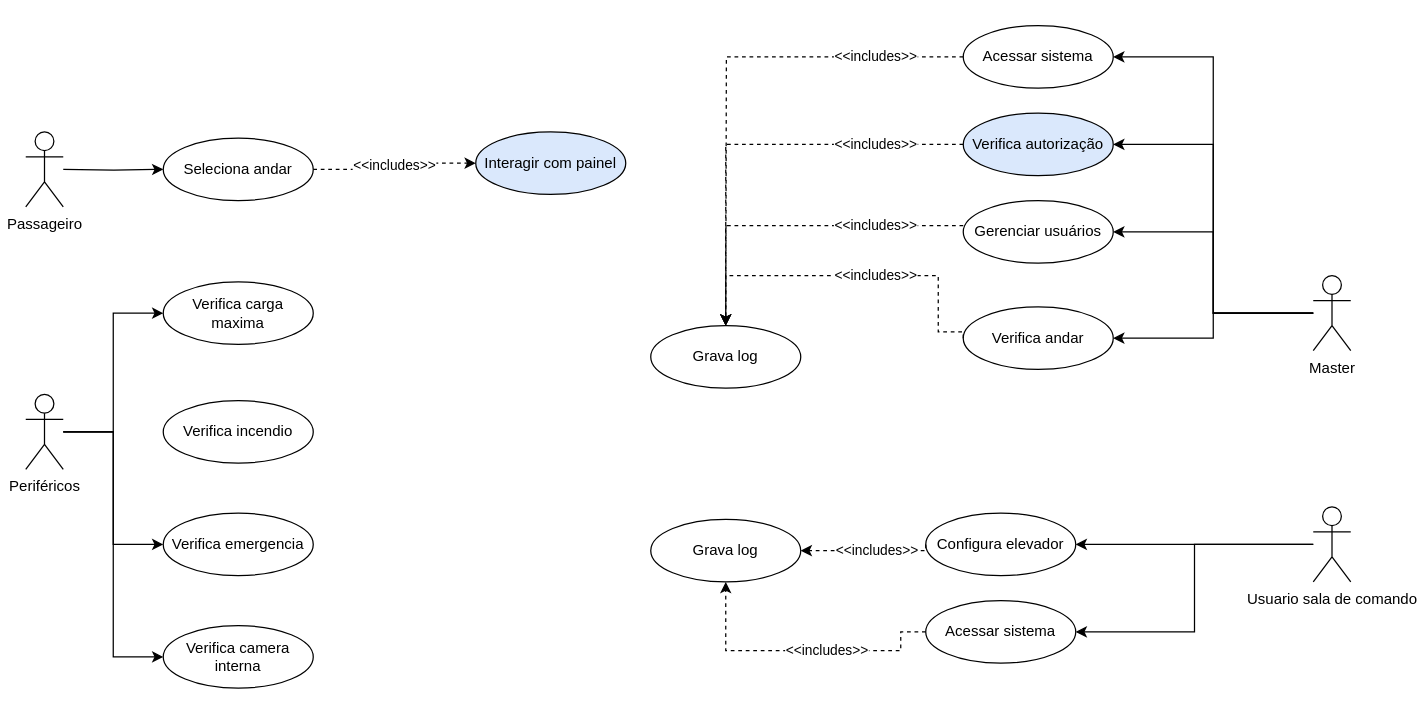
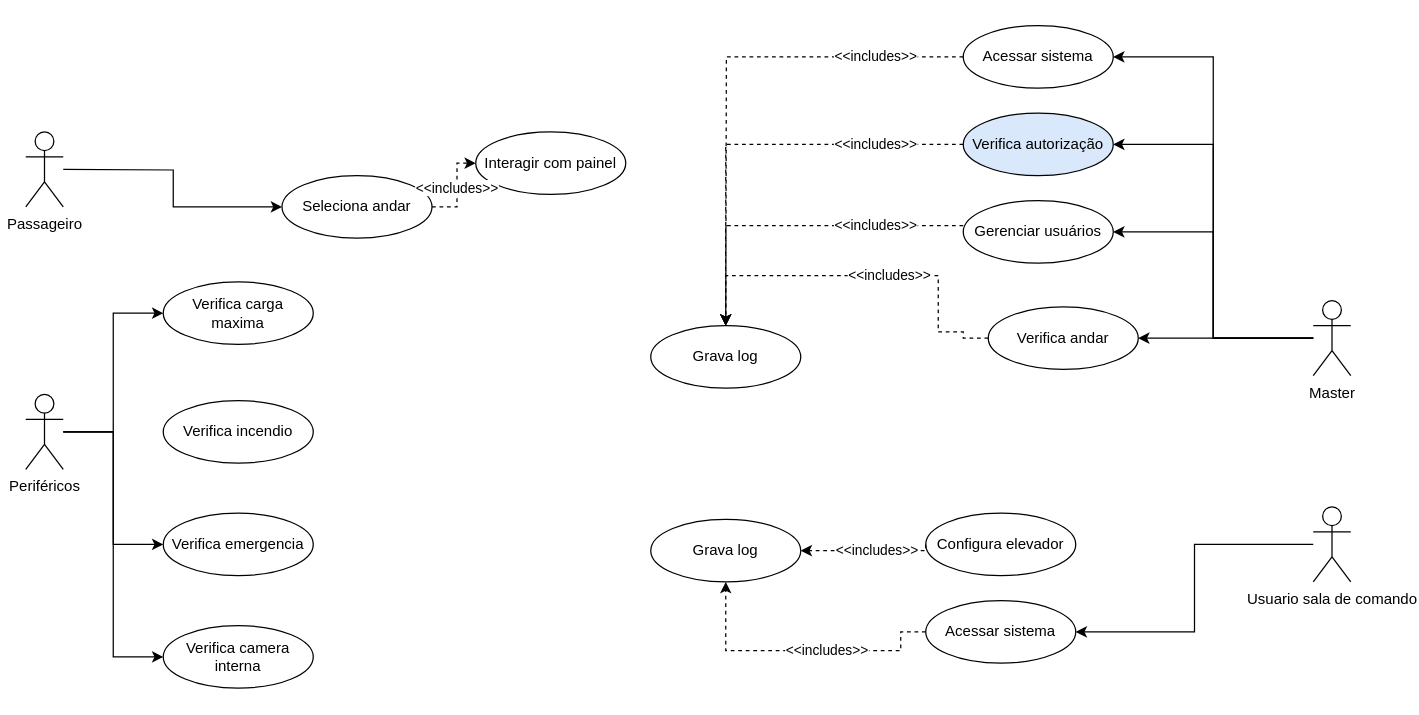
(551, 163) -> (551, 163)
(238, 169) -> (357, 207)
(1332, 313) -> (1332, 338)
(1038, 338) -> (1063, 338)
(1138, 544) -> none
